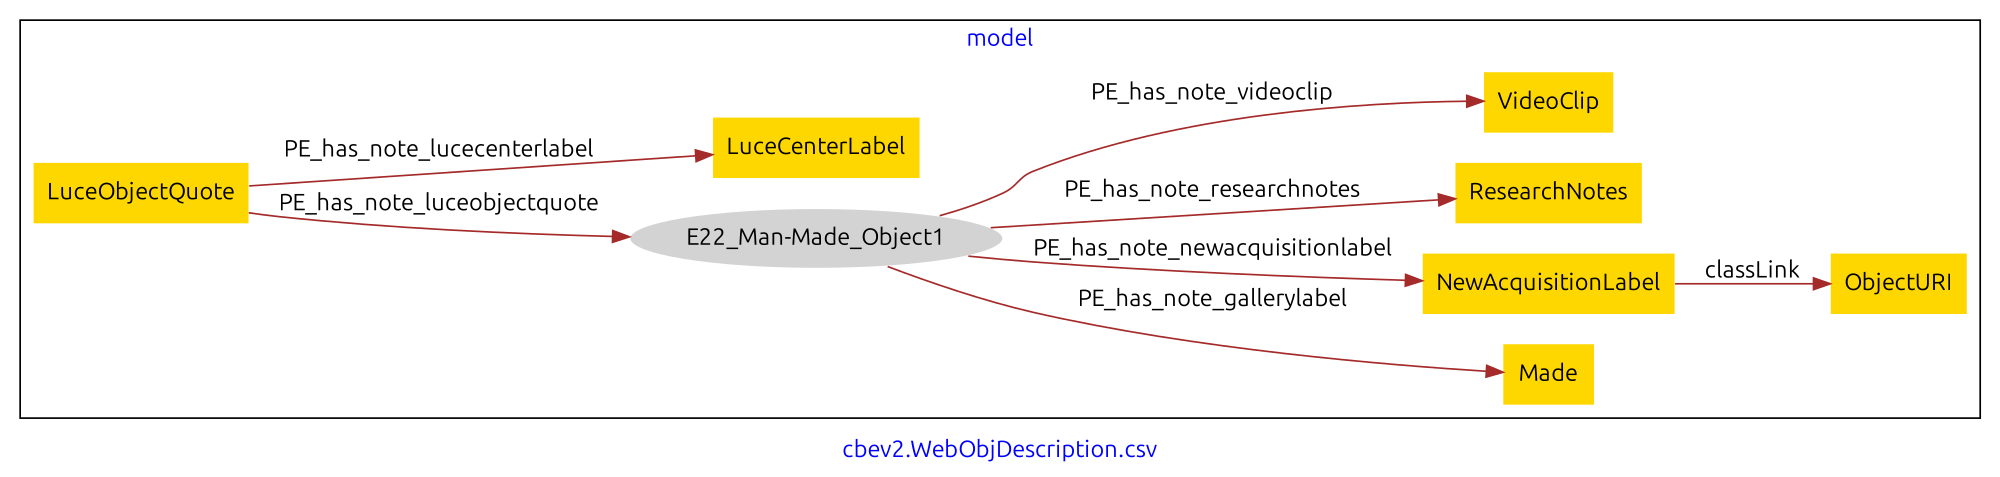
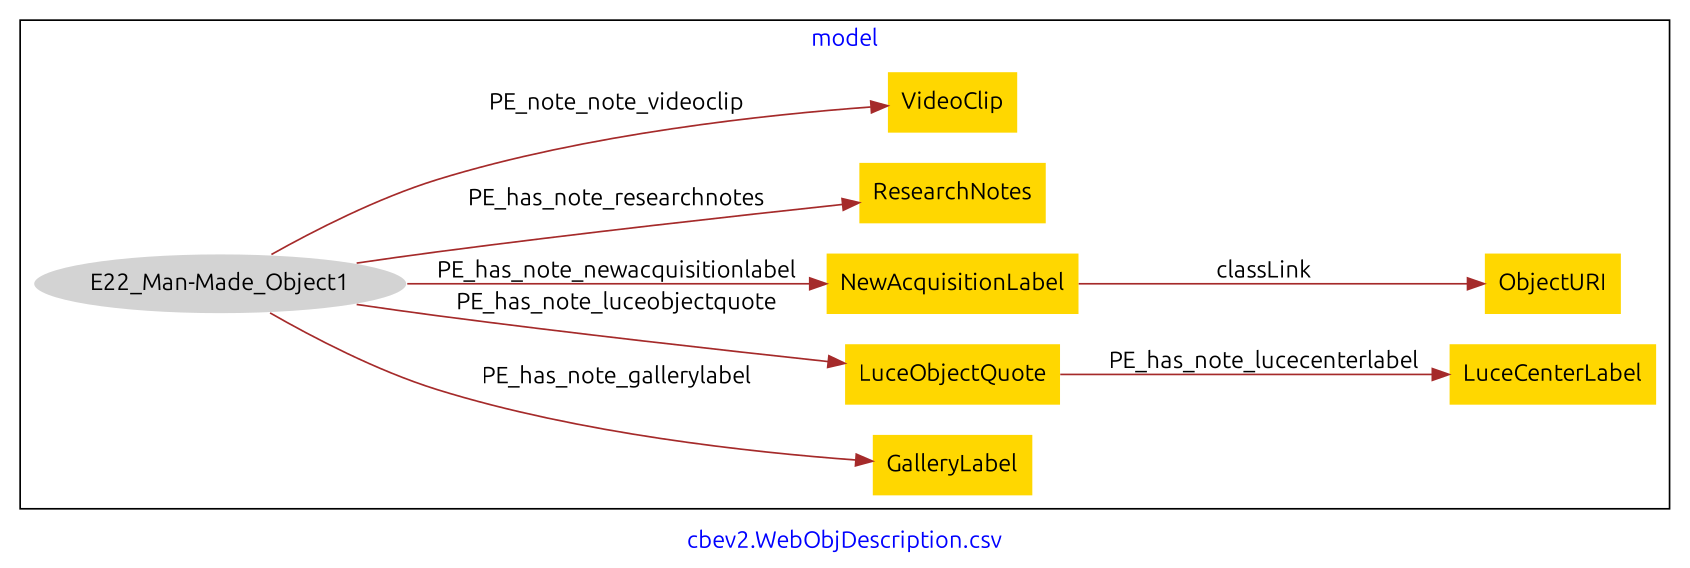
(1213, 93) -> (617, 103)
(430, 229) -> (592, 335)
(1549, 374) -> (953, 465)
